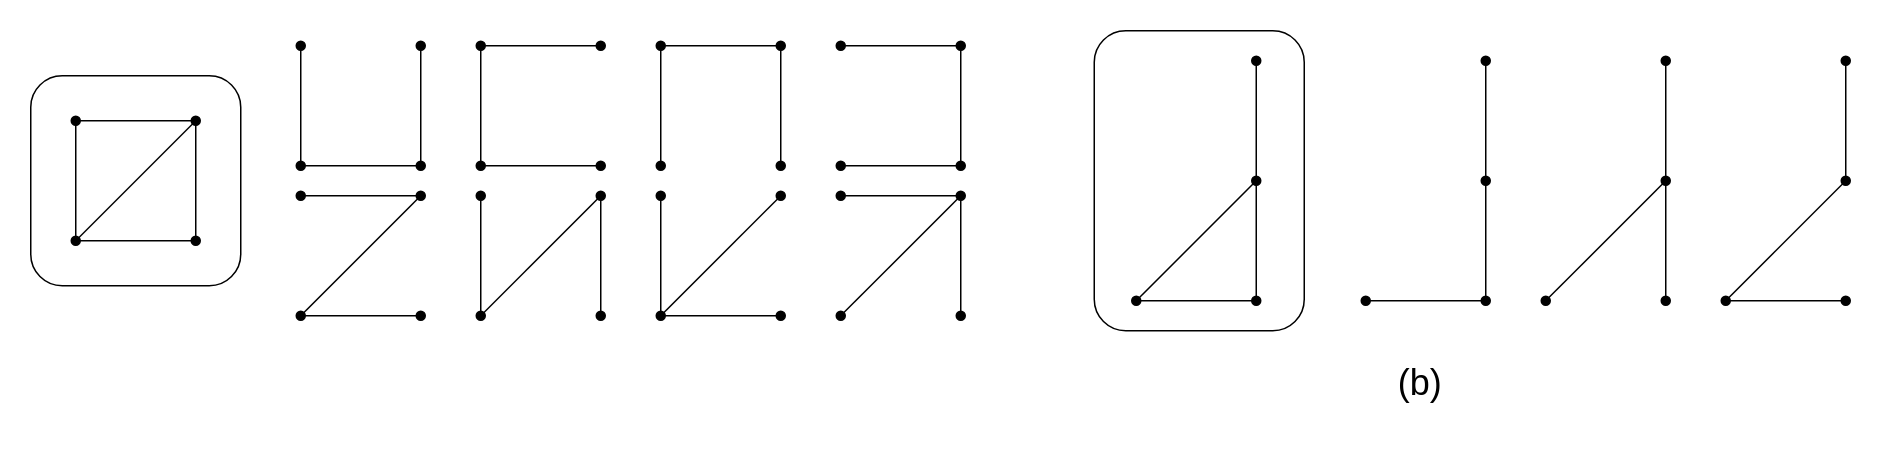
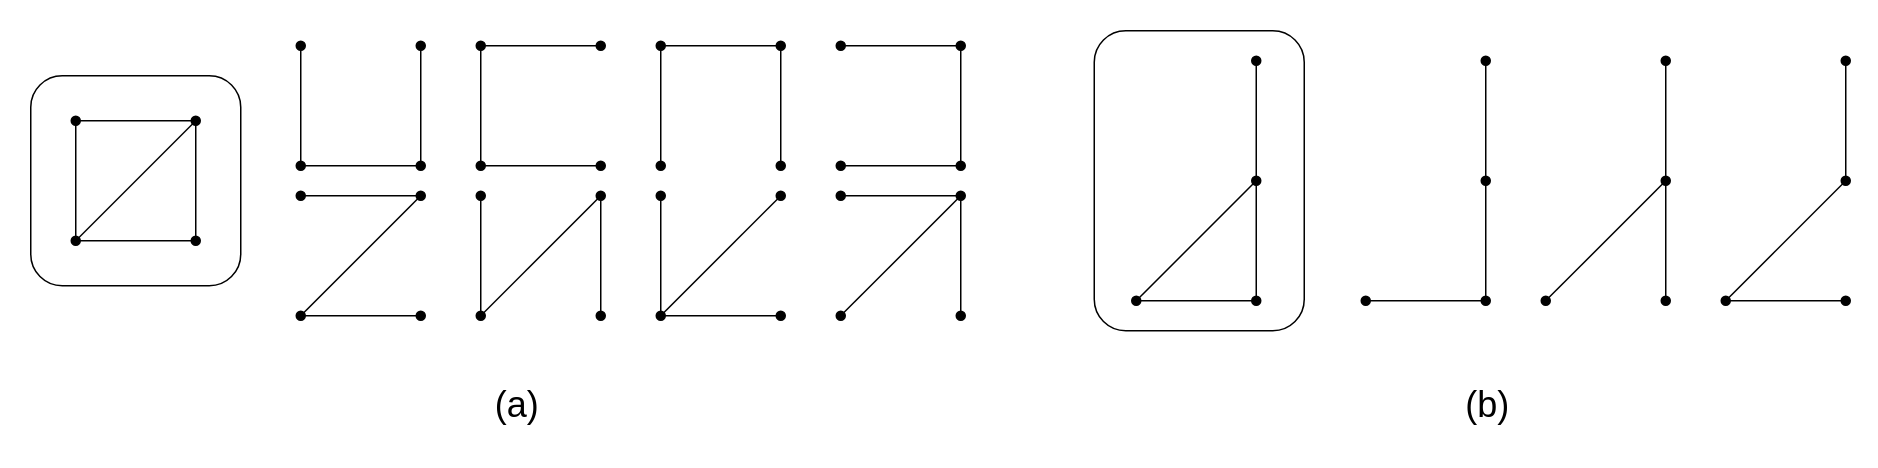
(1420, 383) -> (1487, 406)
none -> (517, 406)
